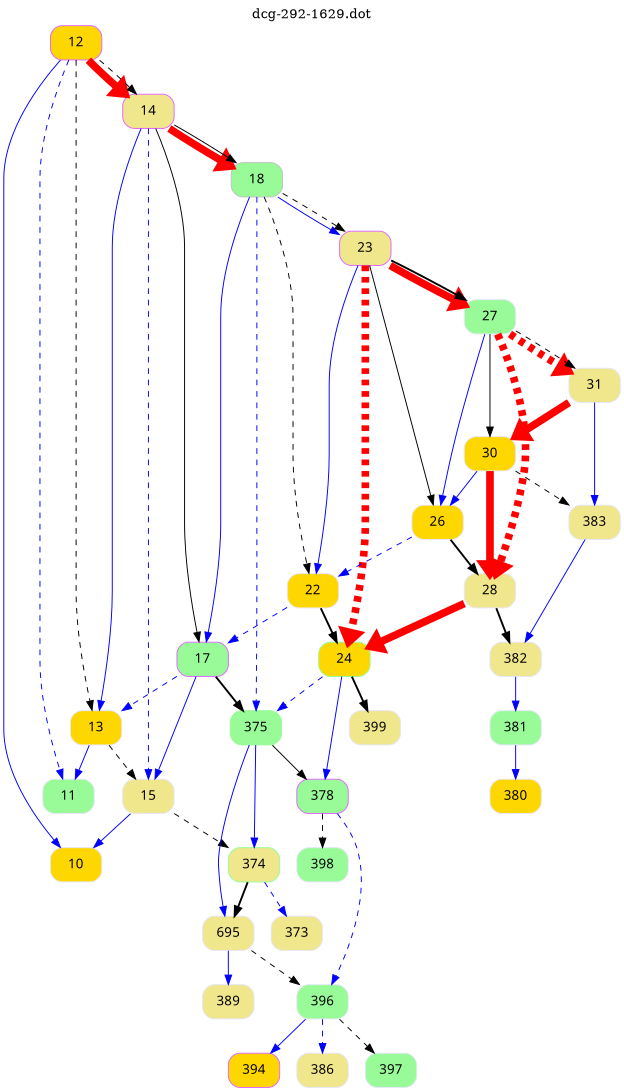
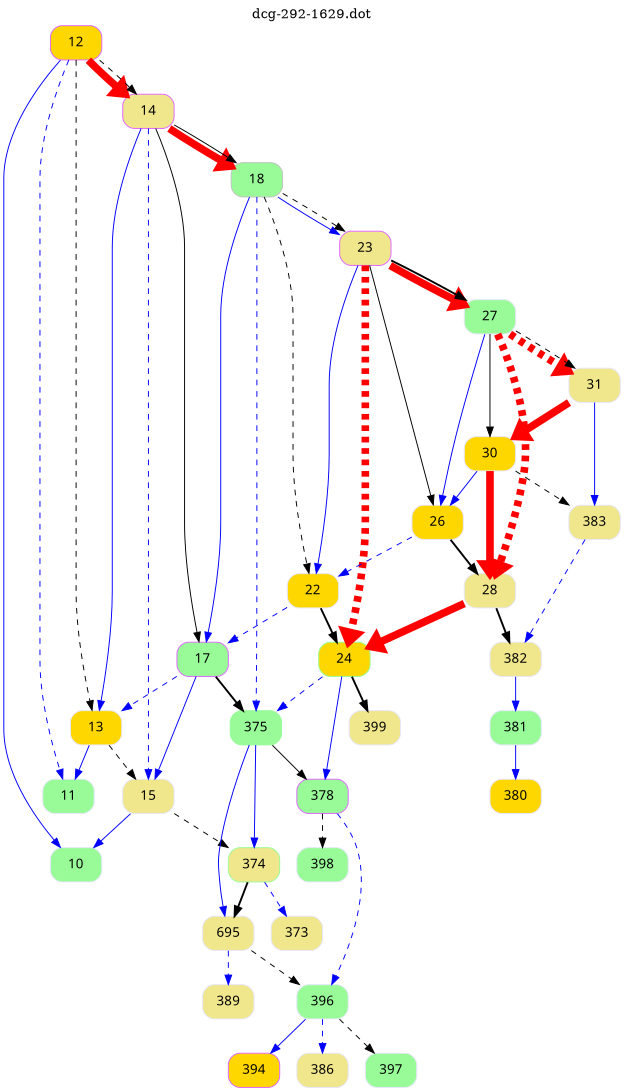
(558, 587) -> (558, 587)
(76, 865) -> (76, 865)
(228, 963) -> (228, 963)
